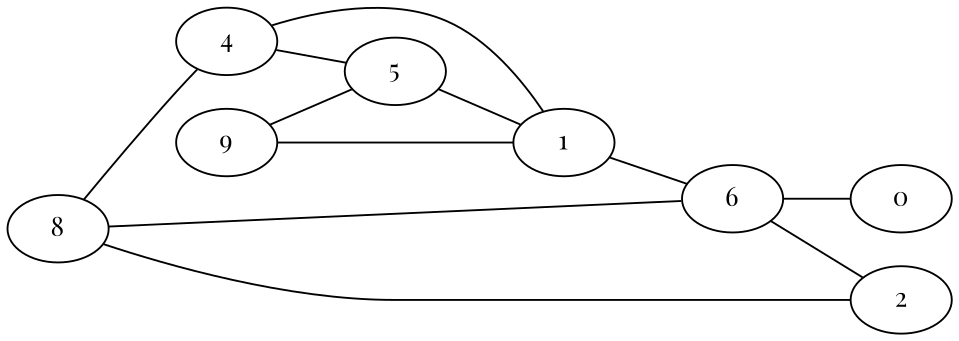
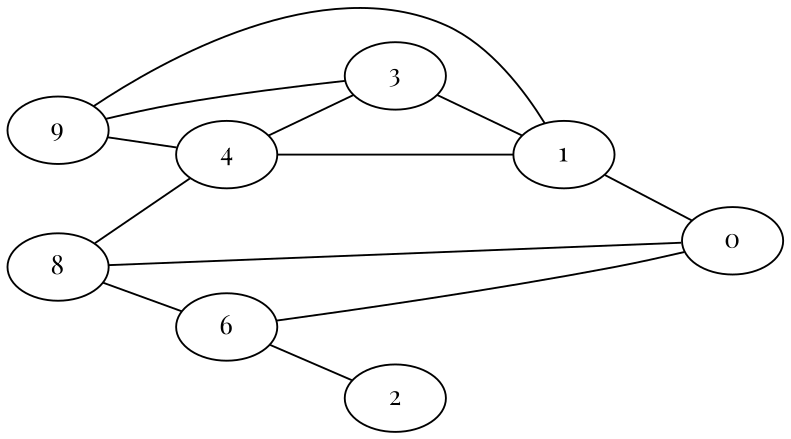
(395, 71) -> (395, 76)
none -> (142, 142)
(648, 171) -> (648, 198)
(474, 300) -> (395, 254)
